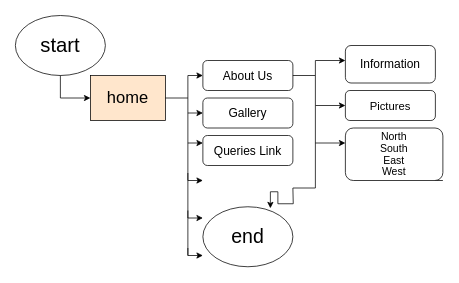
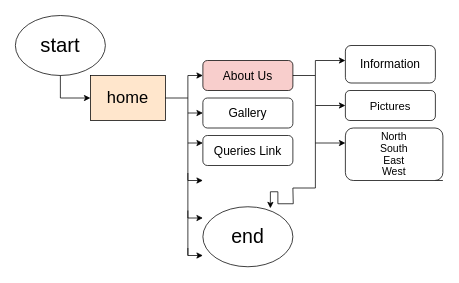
(248, 75) -> (248, 75)
